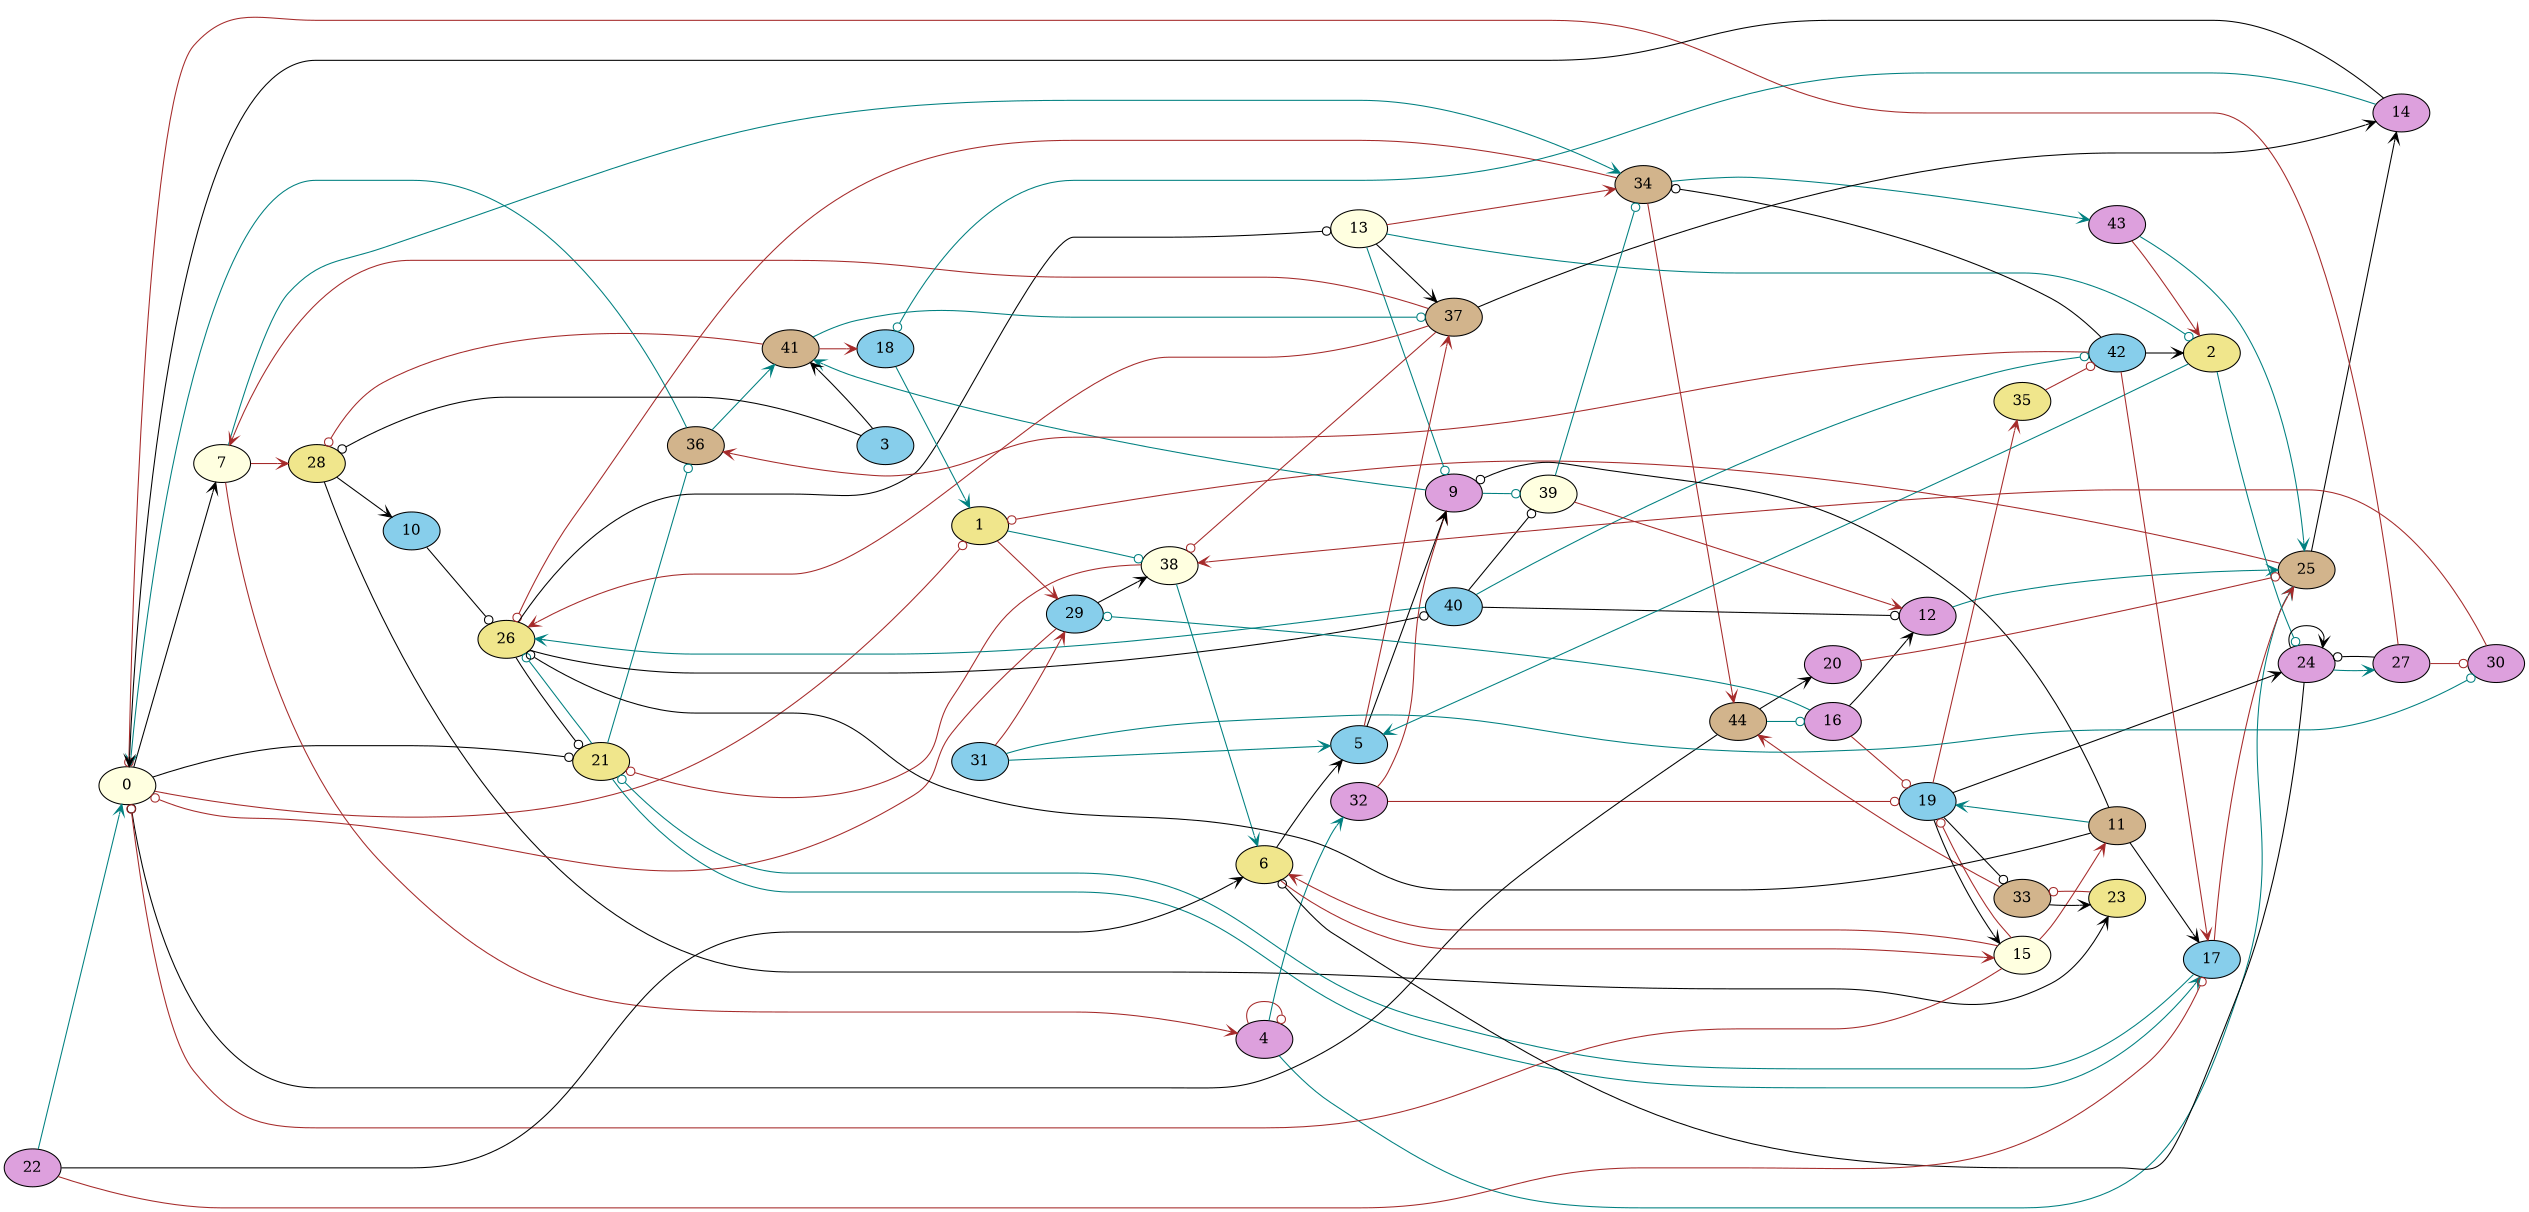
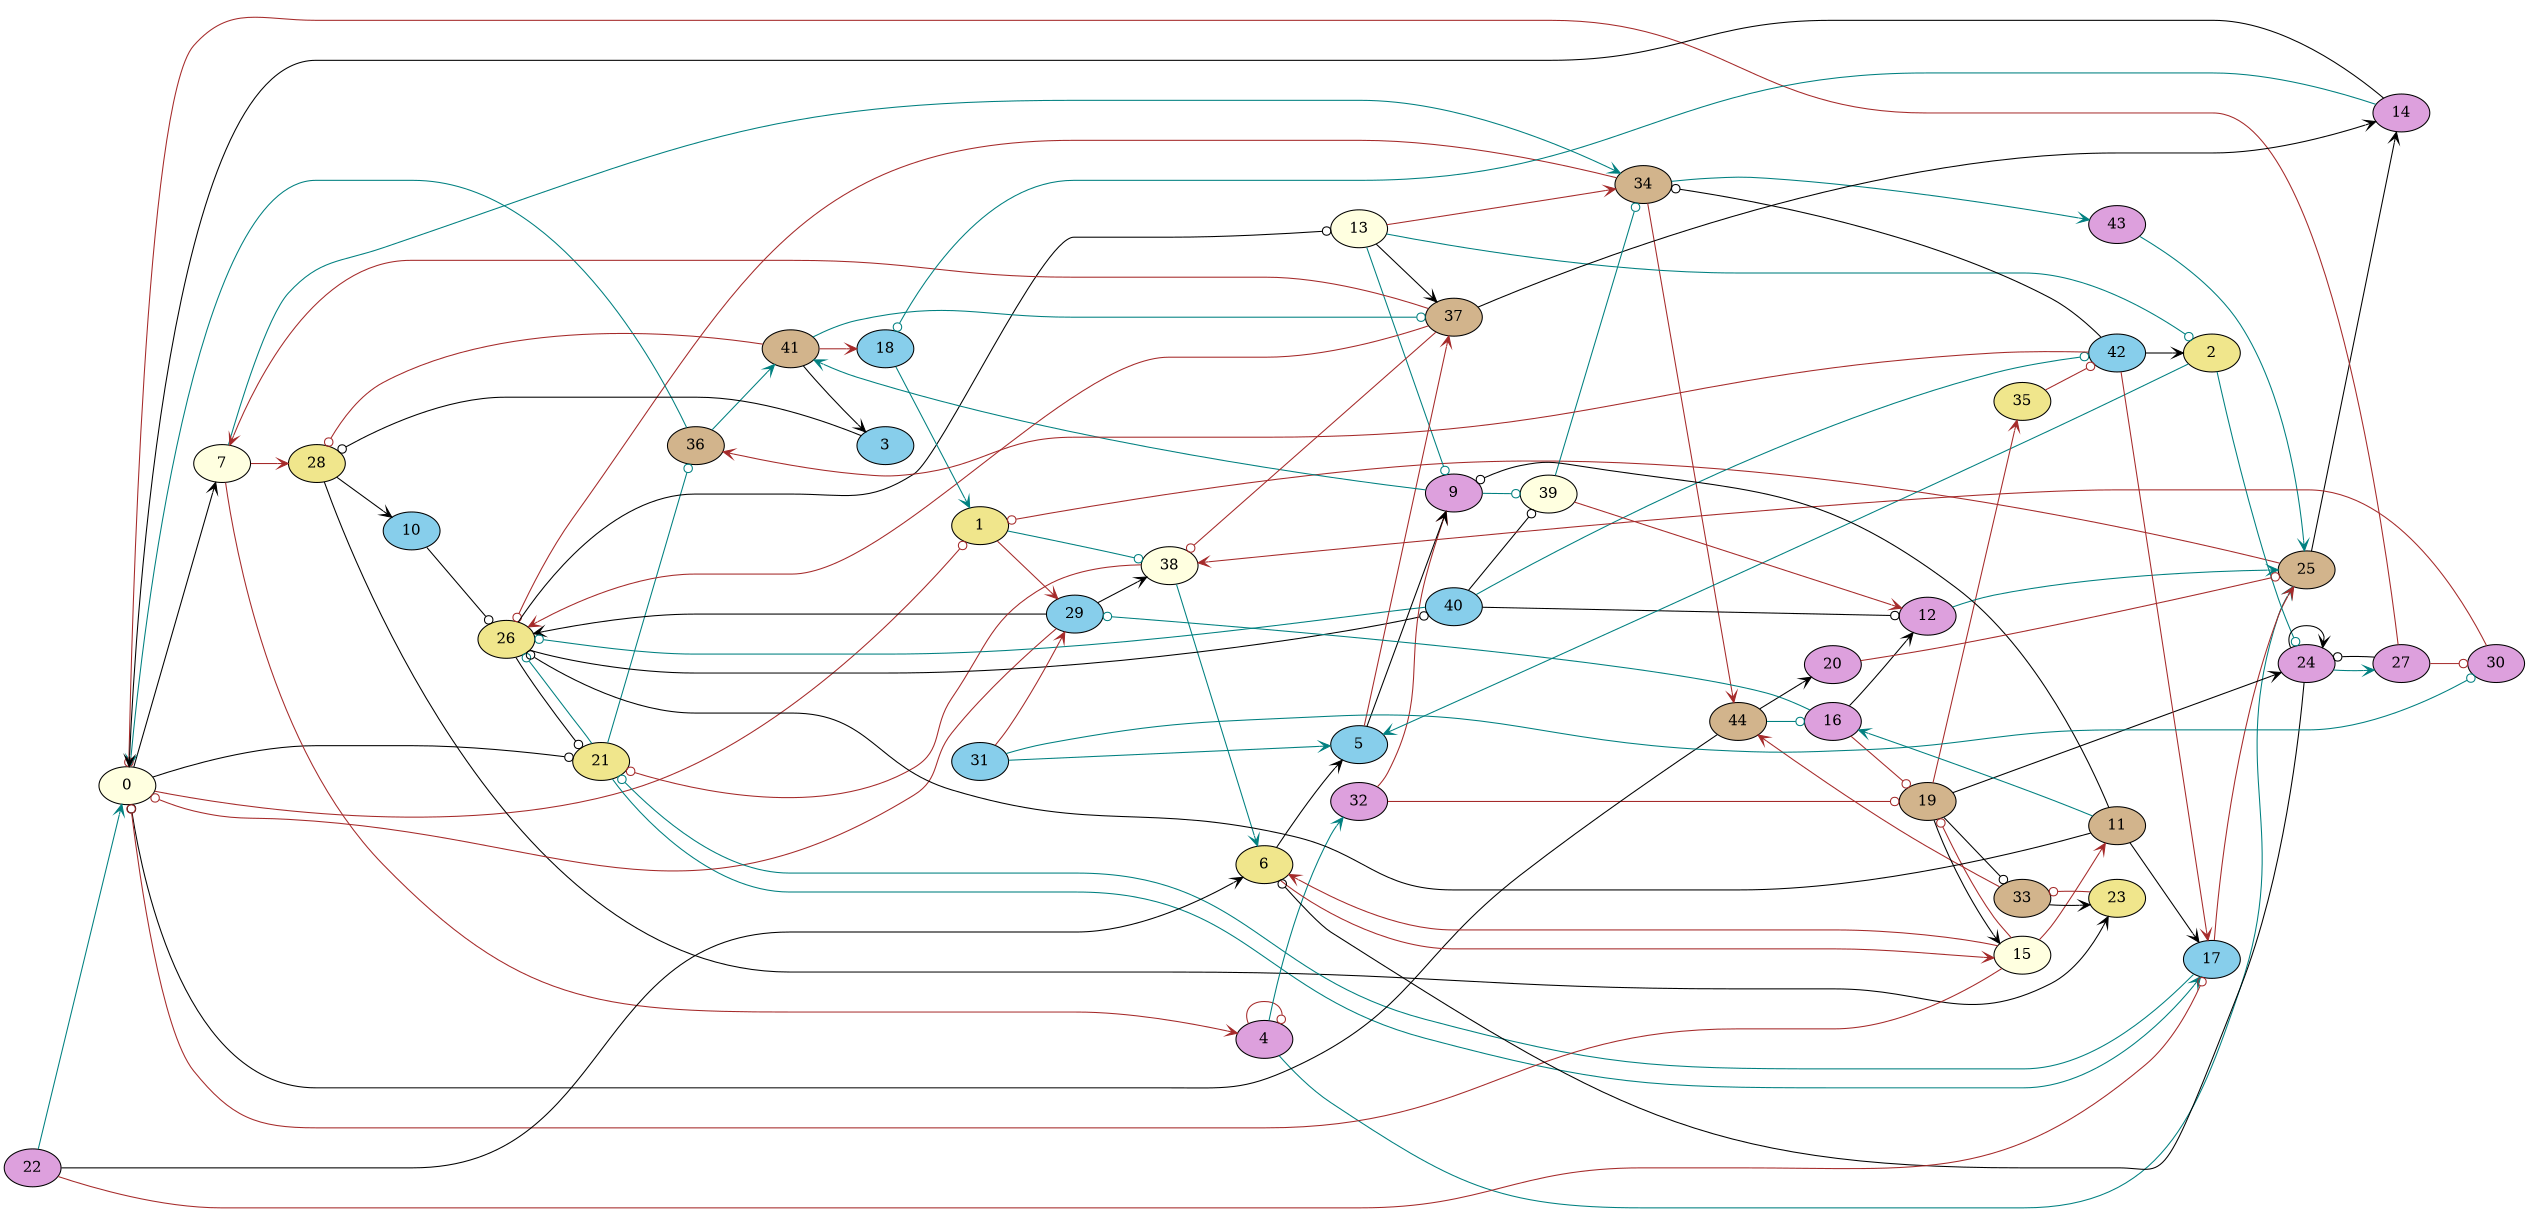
(2164, 283) -> none
(846, 399) -> (830, 396)
none -> (795, 614)
(1007, 650) -> (1007, 650)
(1928, 801) -> (1928, 801)
(2028, 814) -> (1981, 773)
